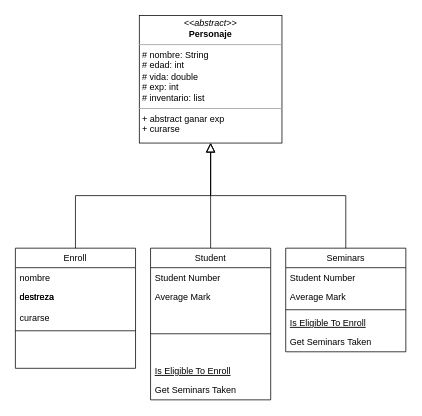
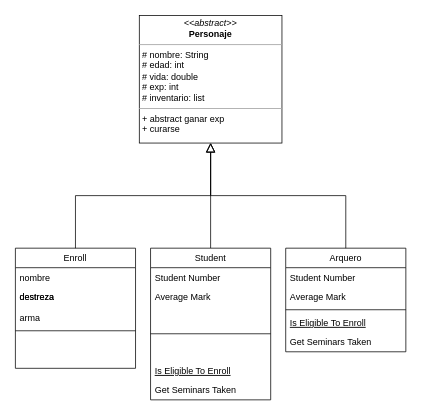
(345, 258) -> (345, 258)
(37, 318) -> (30, 318)
